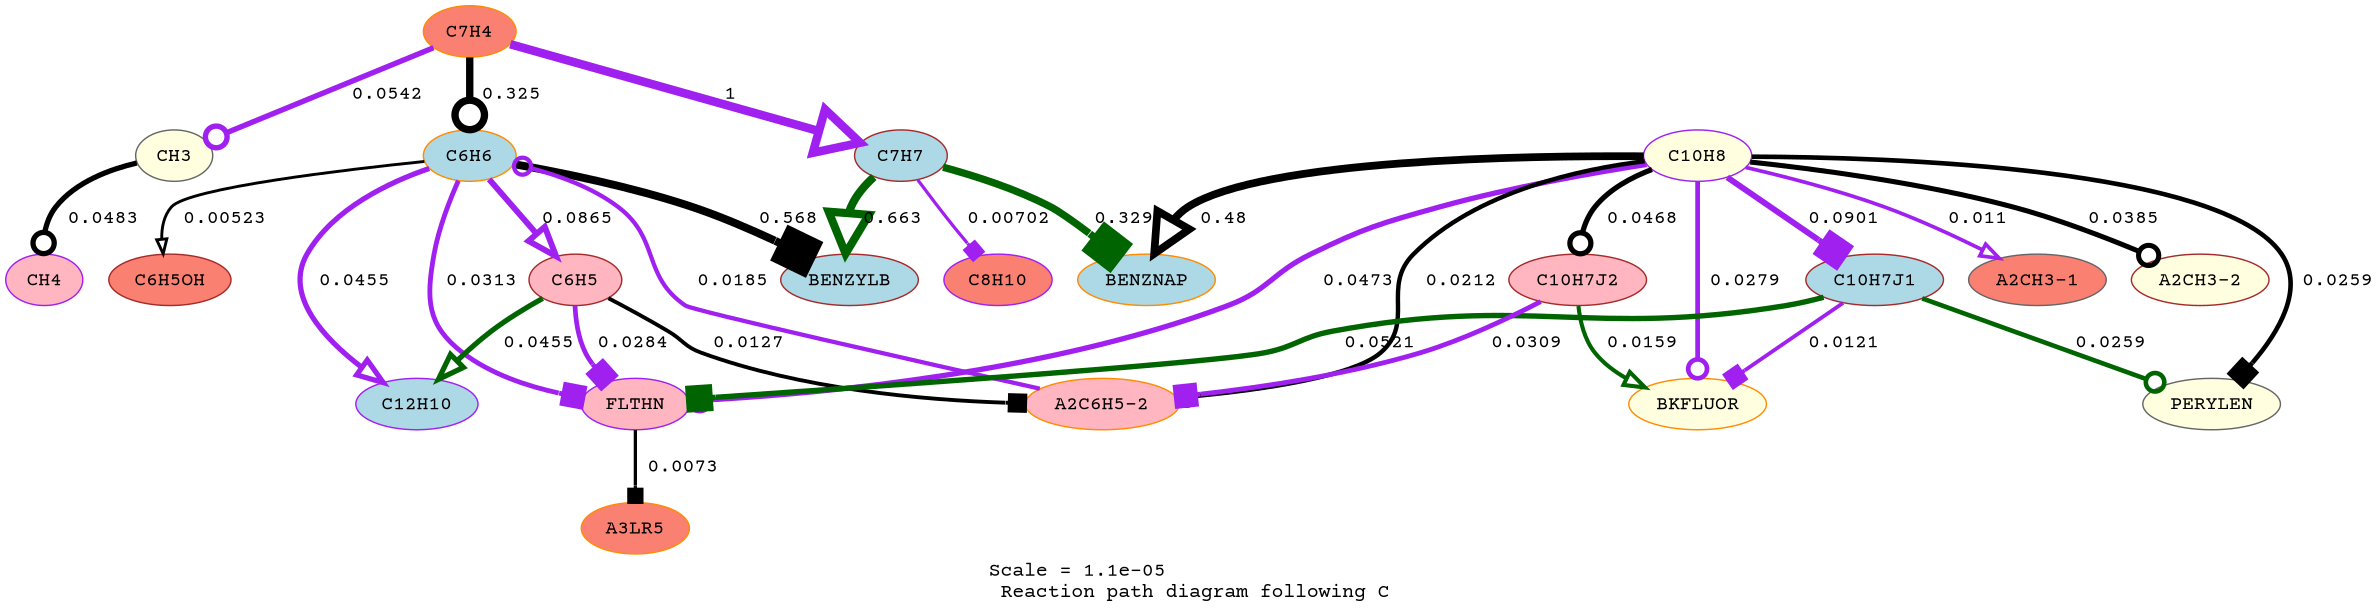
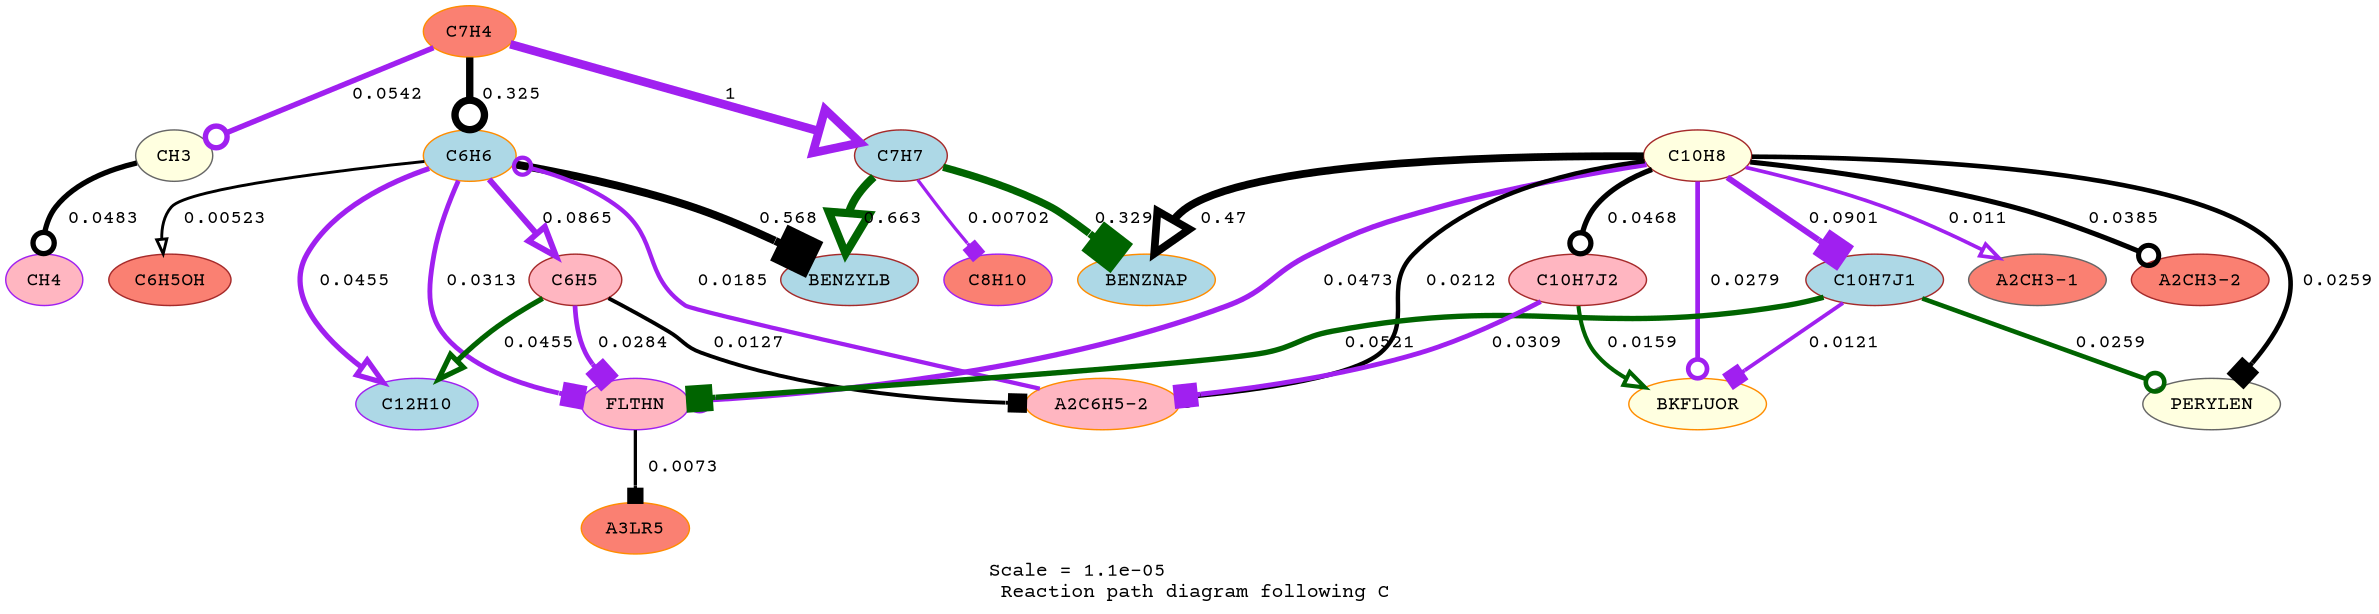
(1698, 156) -> (1698, 156)
(1218, 218) -> (1218, 218)
(2200, 280) -> (2200, 280)
